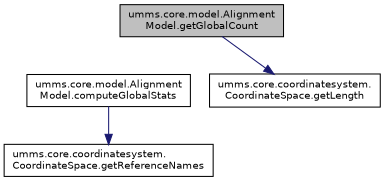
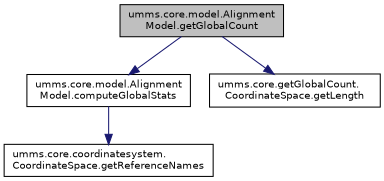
none -> (159, 53)
(295, 91) -> (295, 91)
